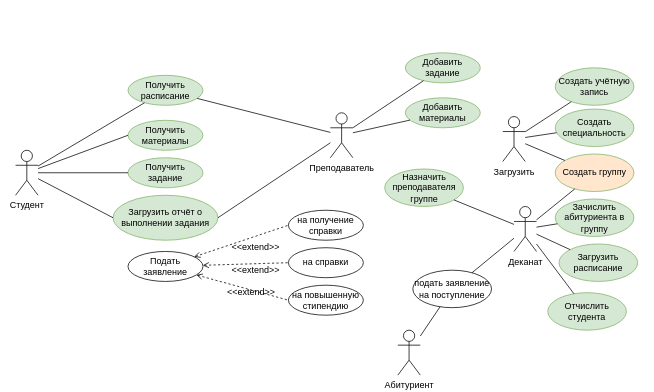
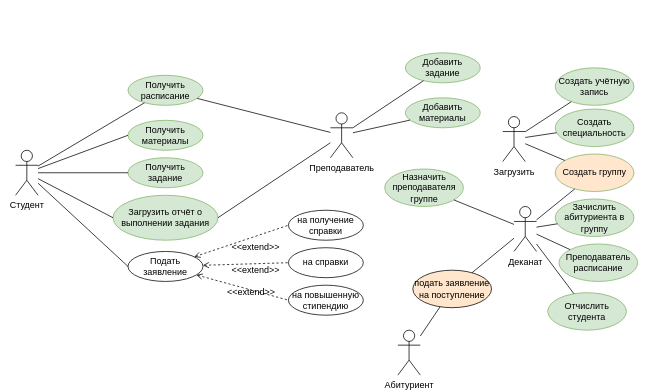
none -> (83, 225)
(599, 263) -> (599, 263)
(452, 289) -> (452, 289)
